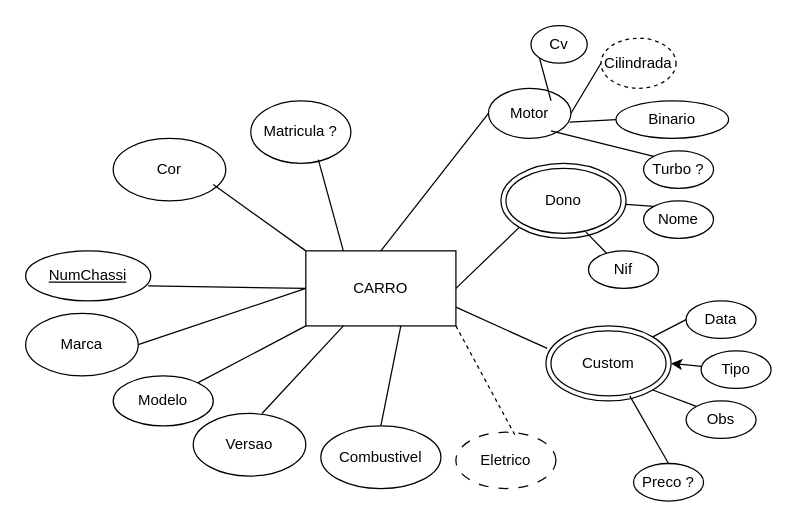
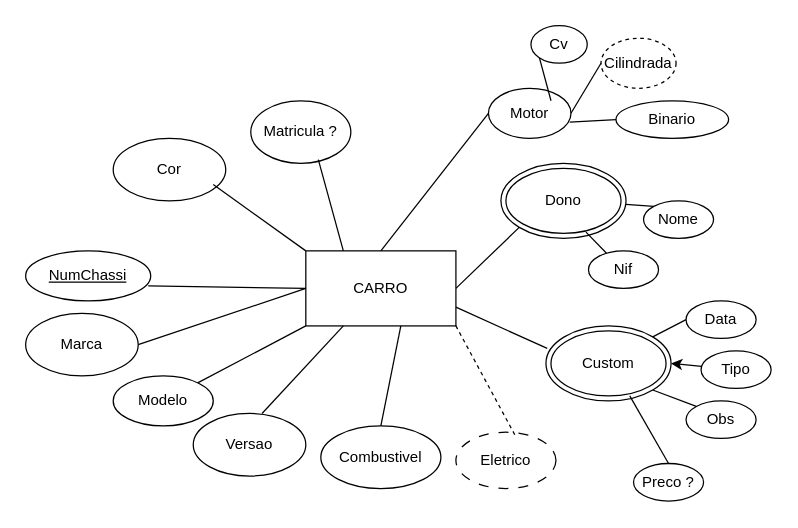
(602, 143) -> none
(678, 169) -> none
